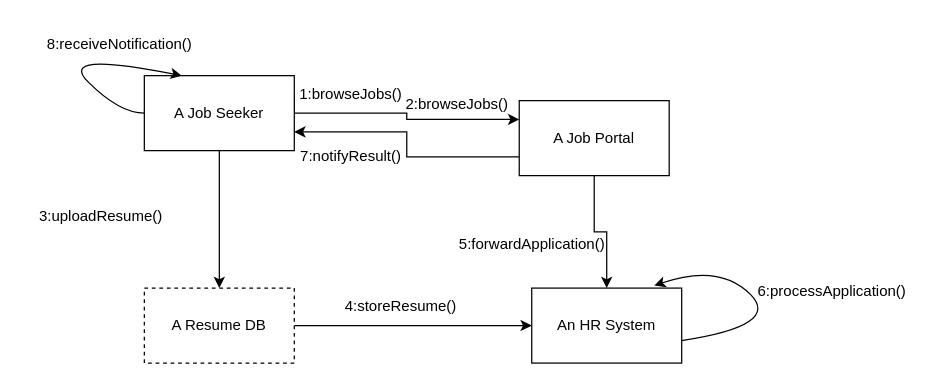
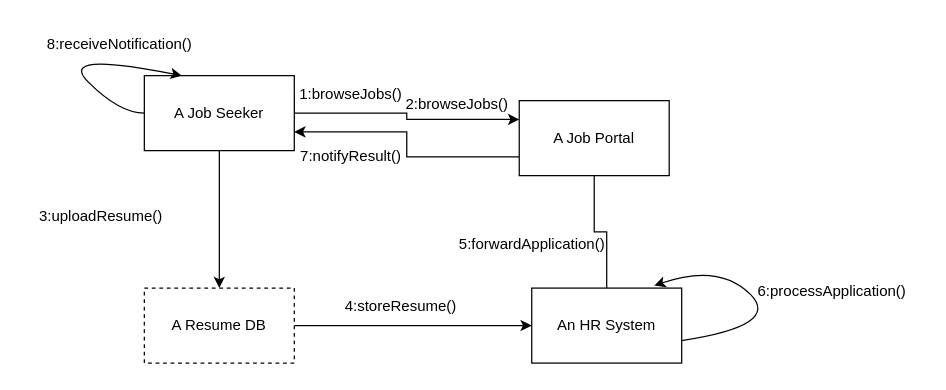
(607, 278) -> (607, 281)
